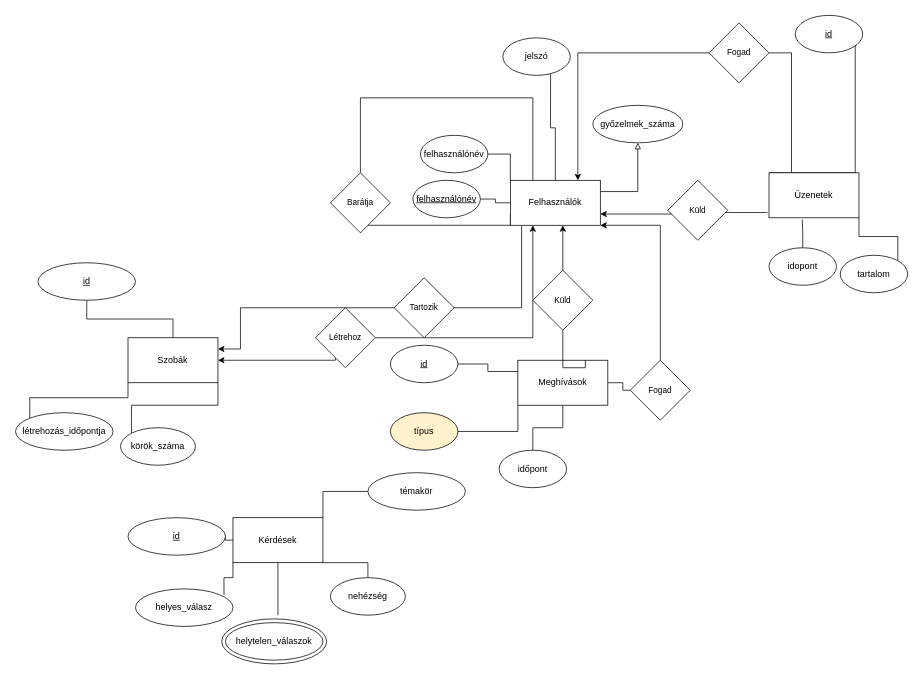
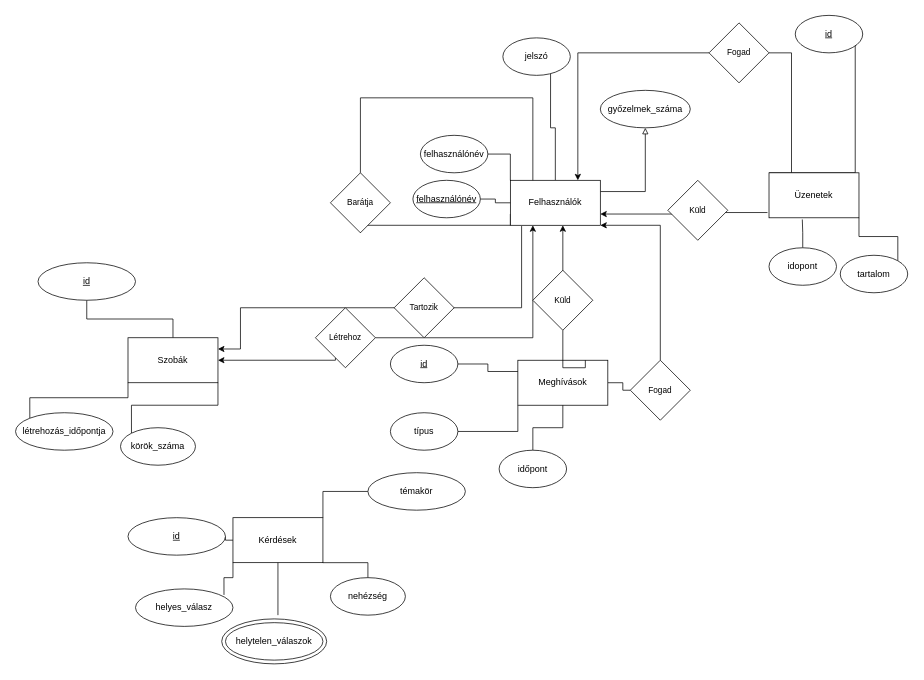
(638, 124) -> (645, 109)
(424, 432) -> (424, 432)
